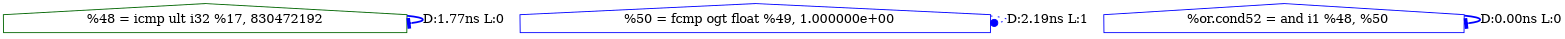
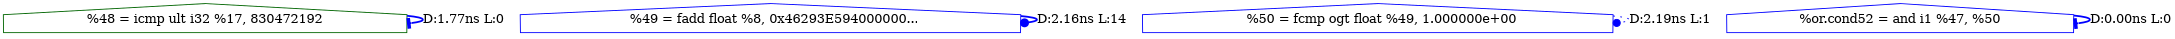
none -> (770, 20)
(1284, 20) -> (1900, 20)
